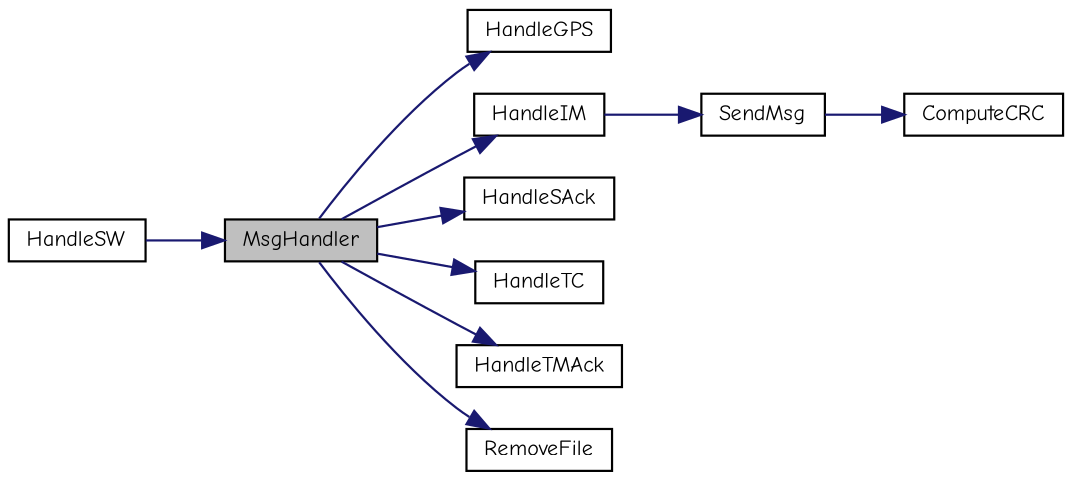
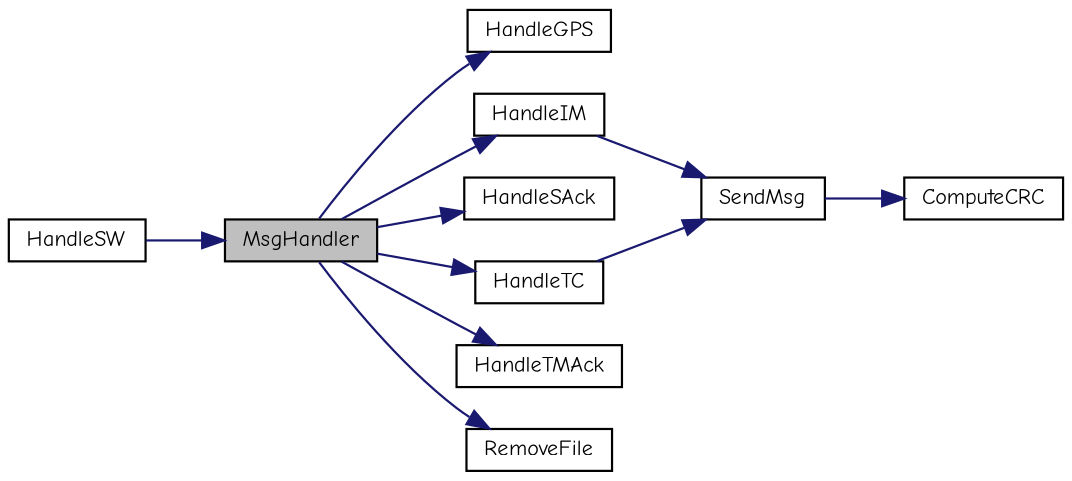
none -> (641, 244)
